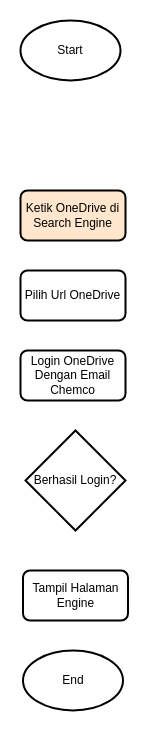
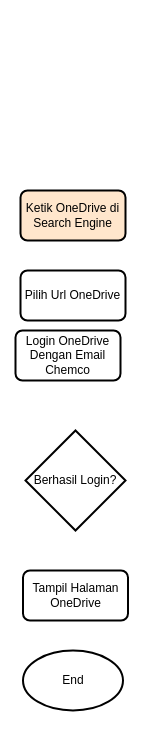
(71, 51) -> none
(73, 376) -> (68, 356)
(76, 596) -> (76, 596)
